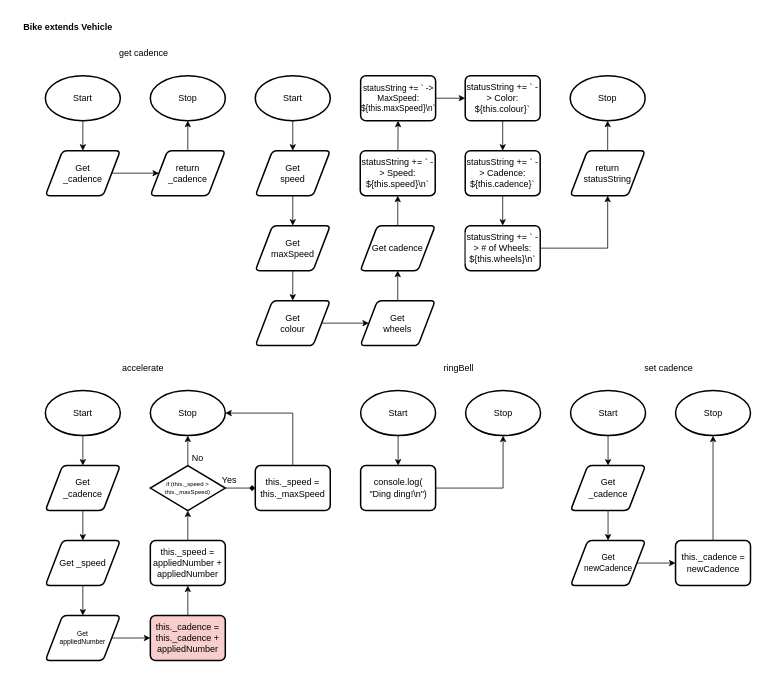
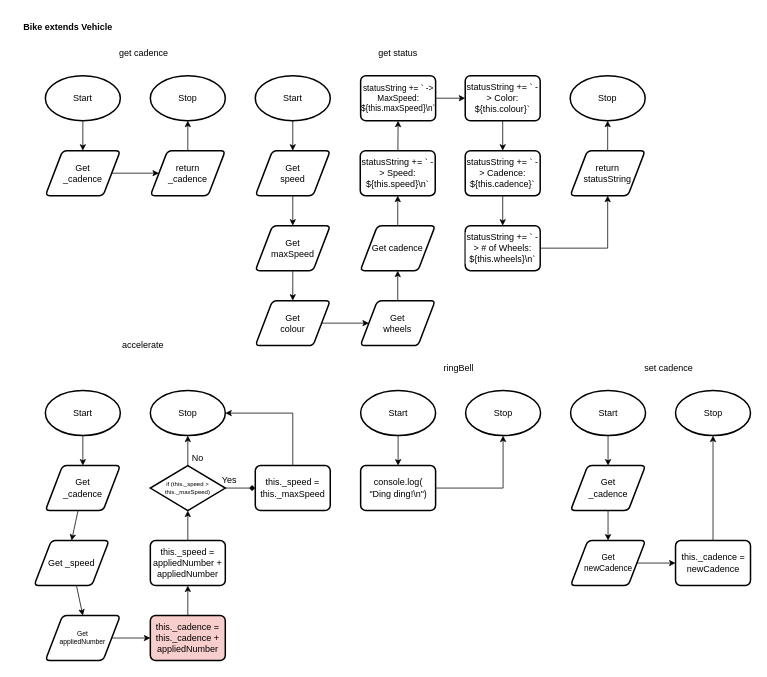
none -> (398, 53)
(143, 368) -> (143, 345)
(83, 563) -> (72, 563)
